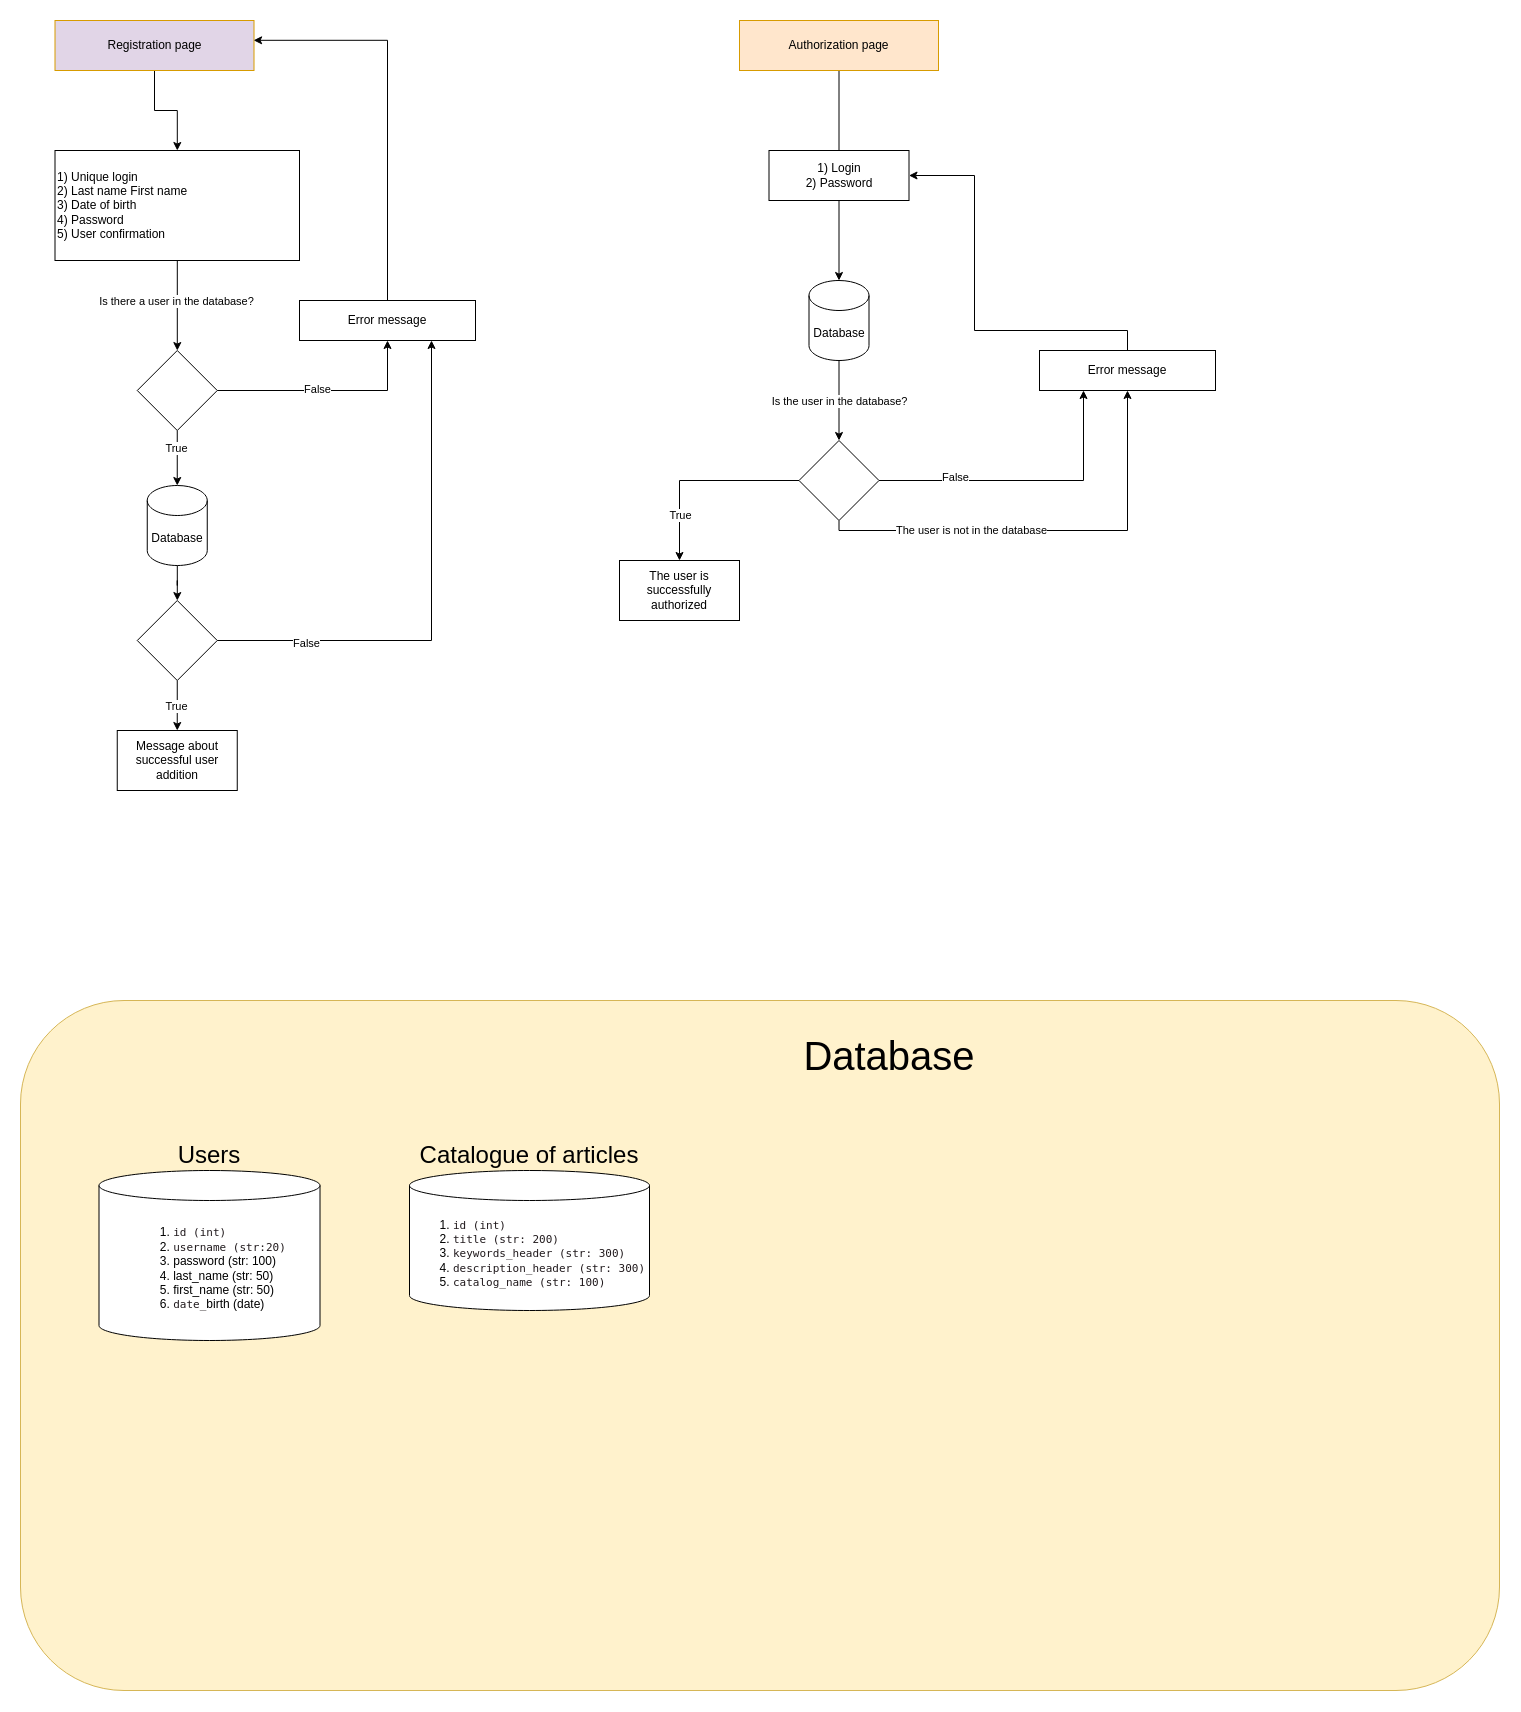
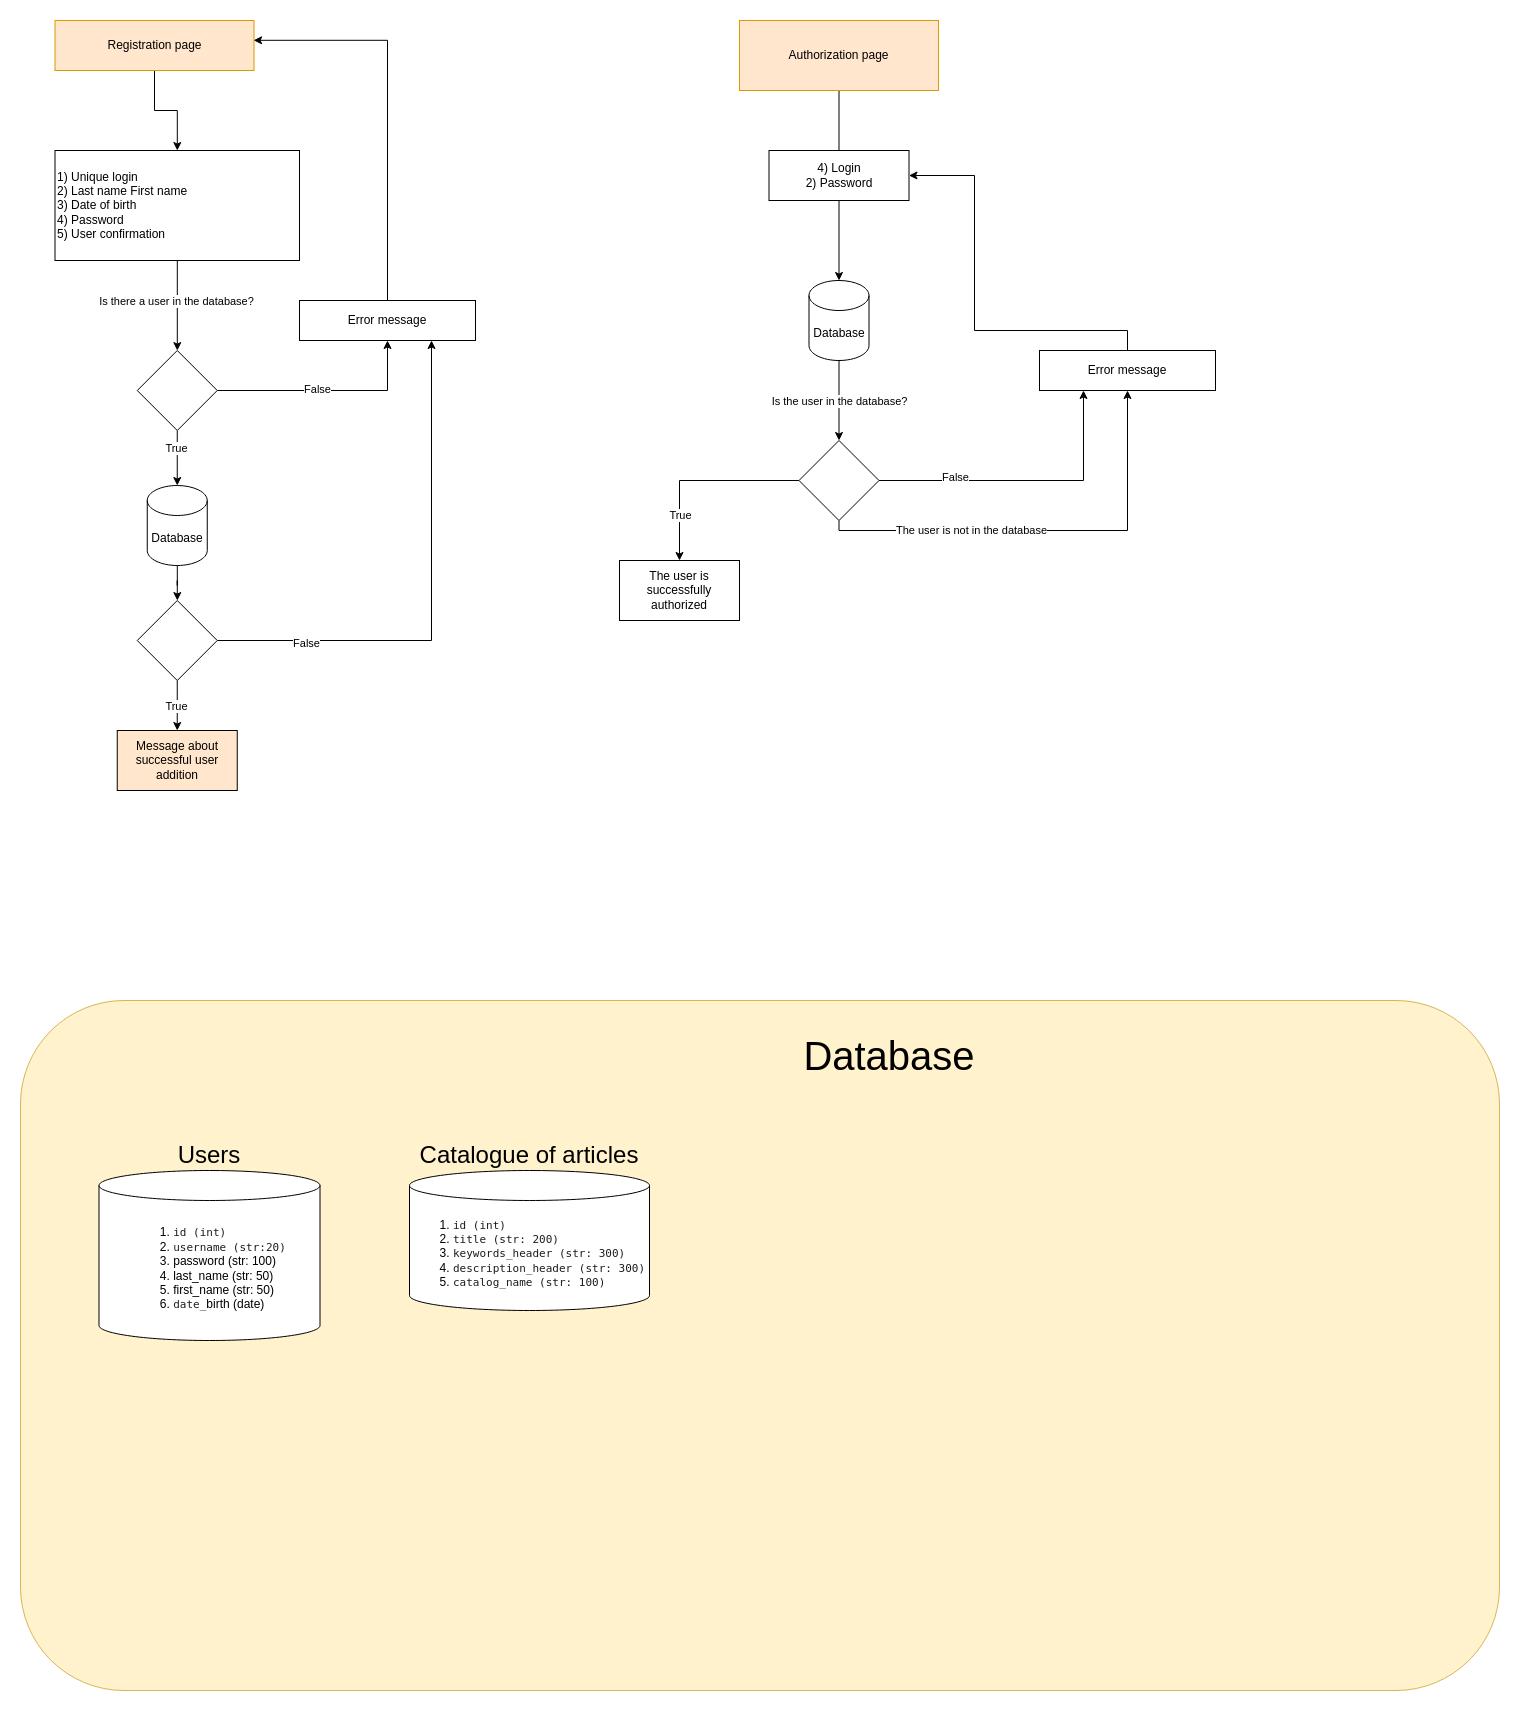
(155, 46) -> (155, 46)
(839, 46) -> (839, 56)
(840, 176) -> (840, 176)
(177, 761) -> (177, 761)
